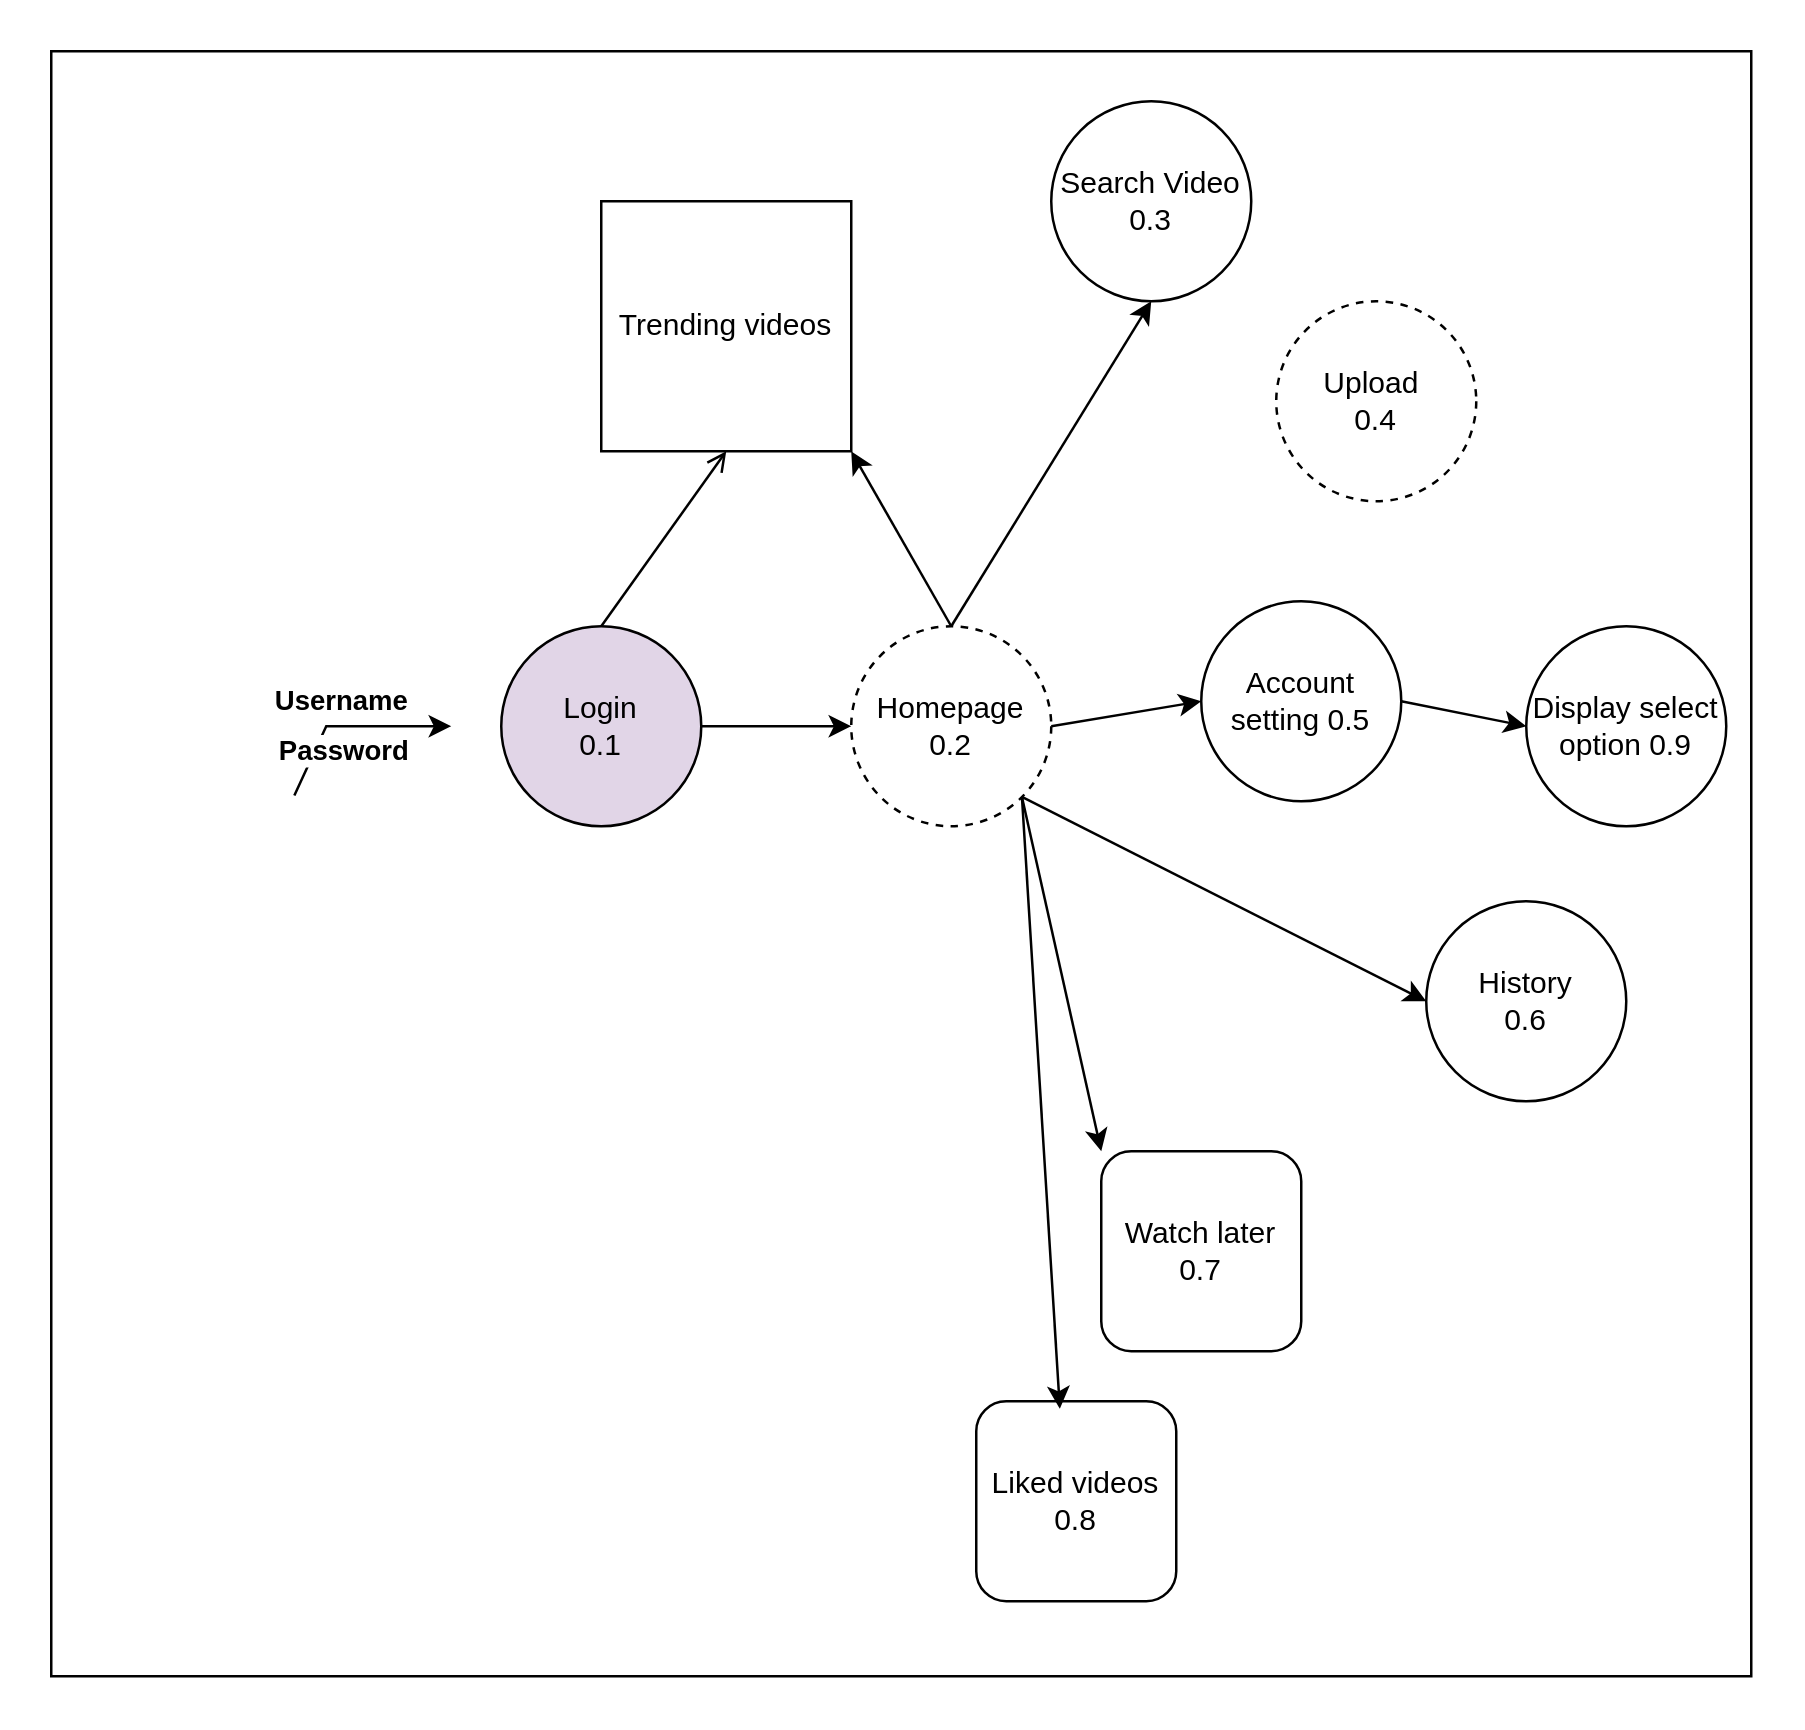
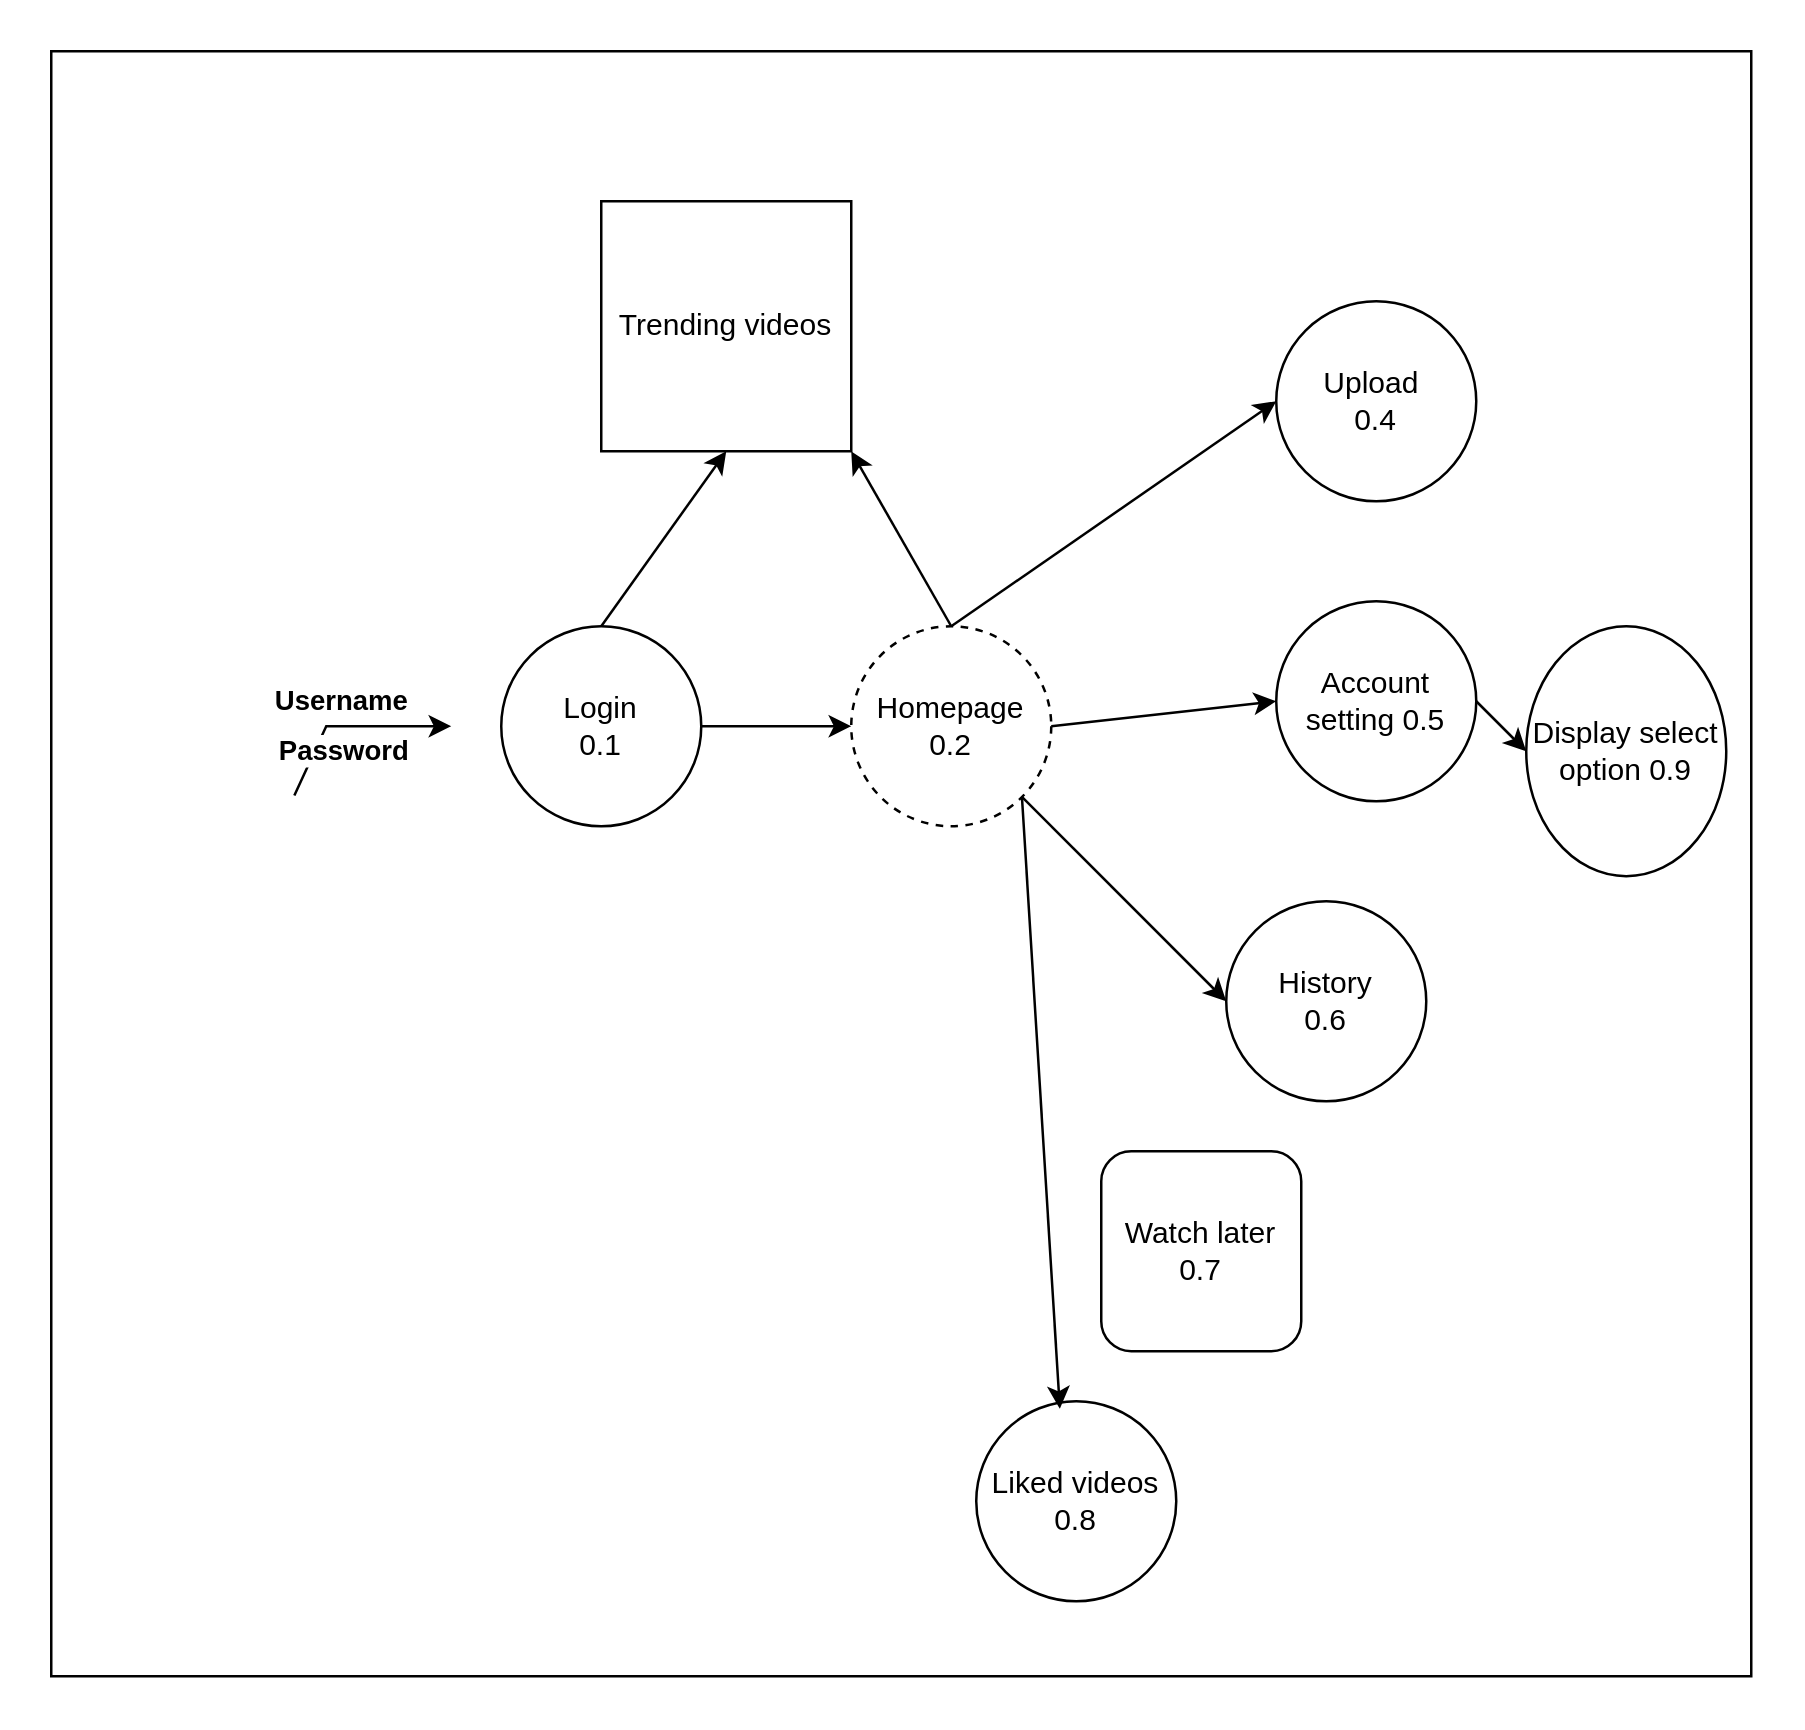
(1151, 201) -> none
(1376, 401) -> (1376, 401)
(718, 463) -> (716, 466)
(1049, 468) -> none
none -> (1111, 516)
(1301, 701) -> (1376, 701)
(601, 726) -> (601, 726)
(1626, 726) -> (1626, 751)
(1062, 977) -> none
(1526, 1001) -> (1326, 1001)
(1076, 1501) -> (1076, 1501)
